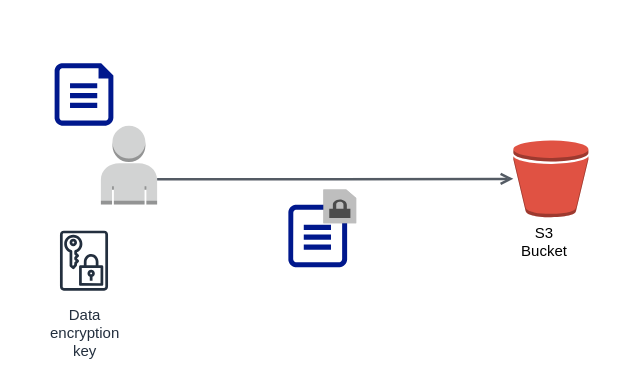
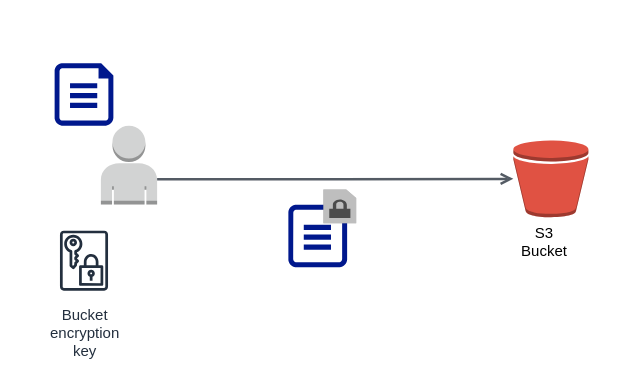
(85, 334) -> (85, 334)
